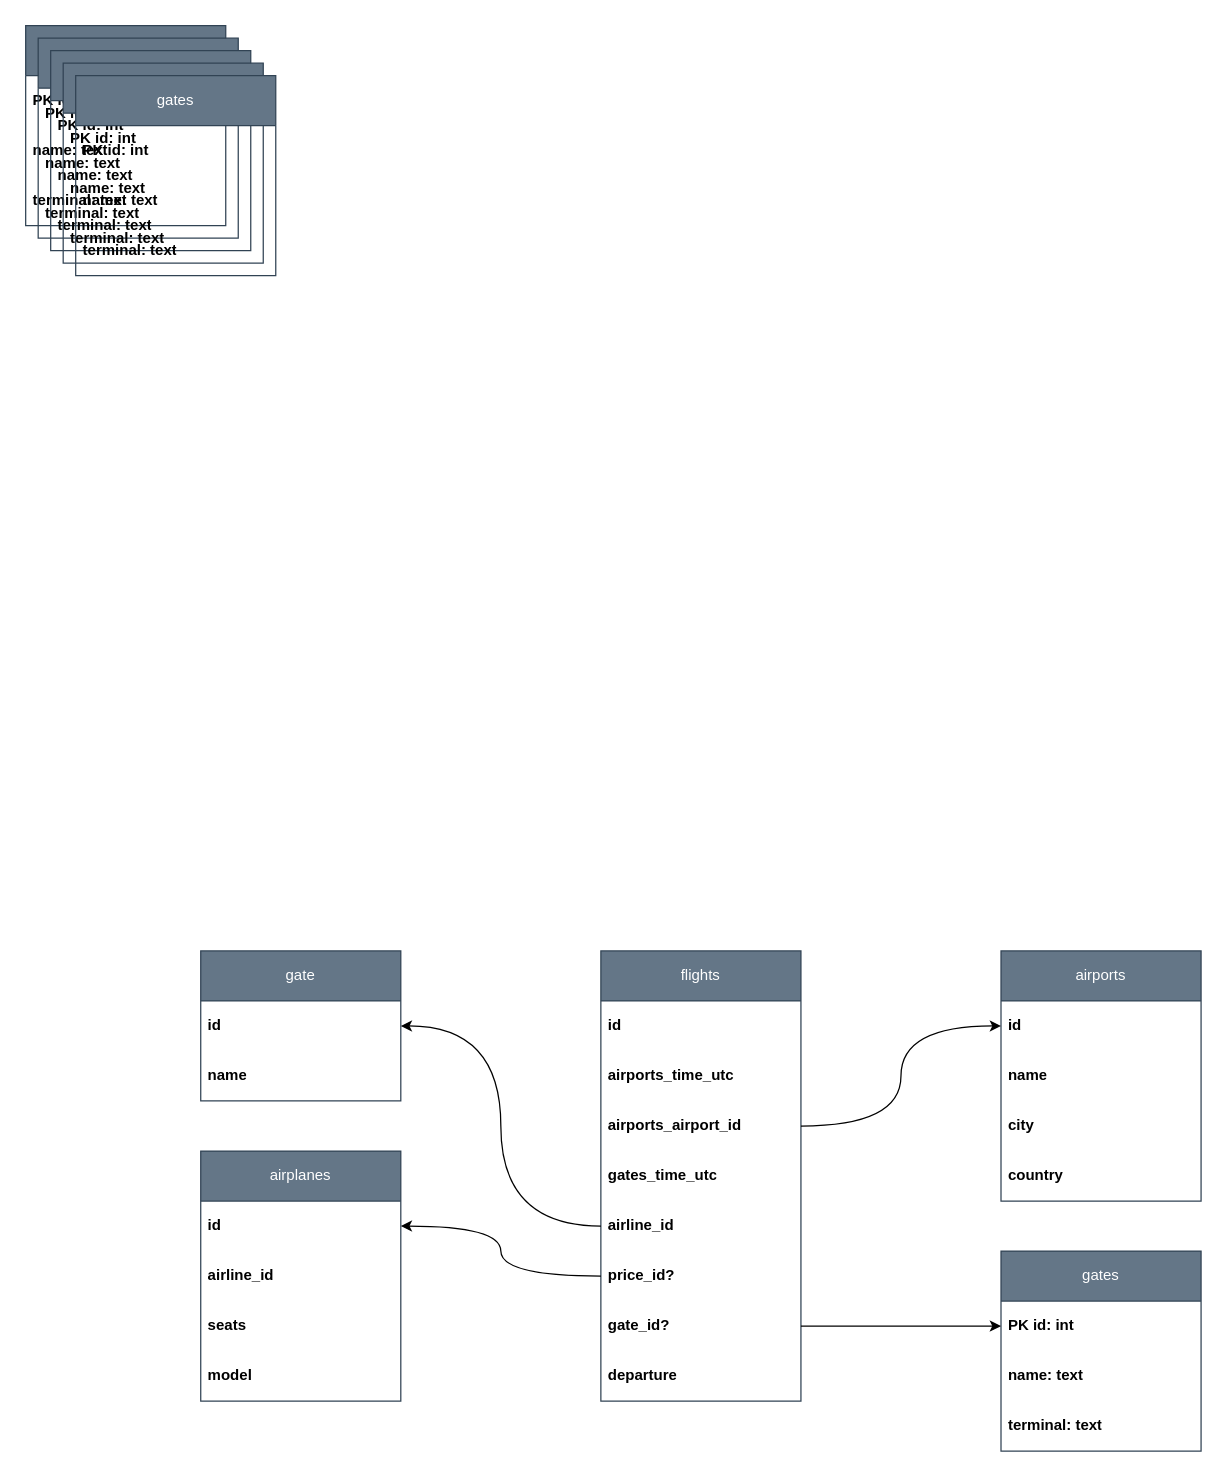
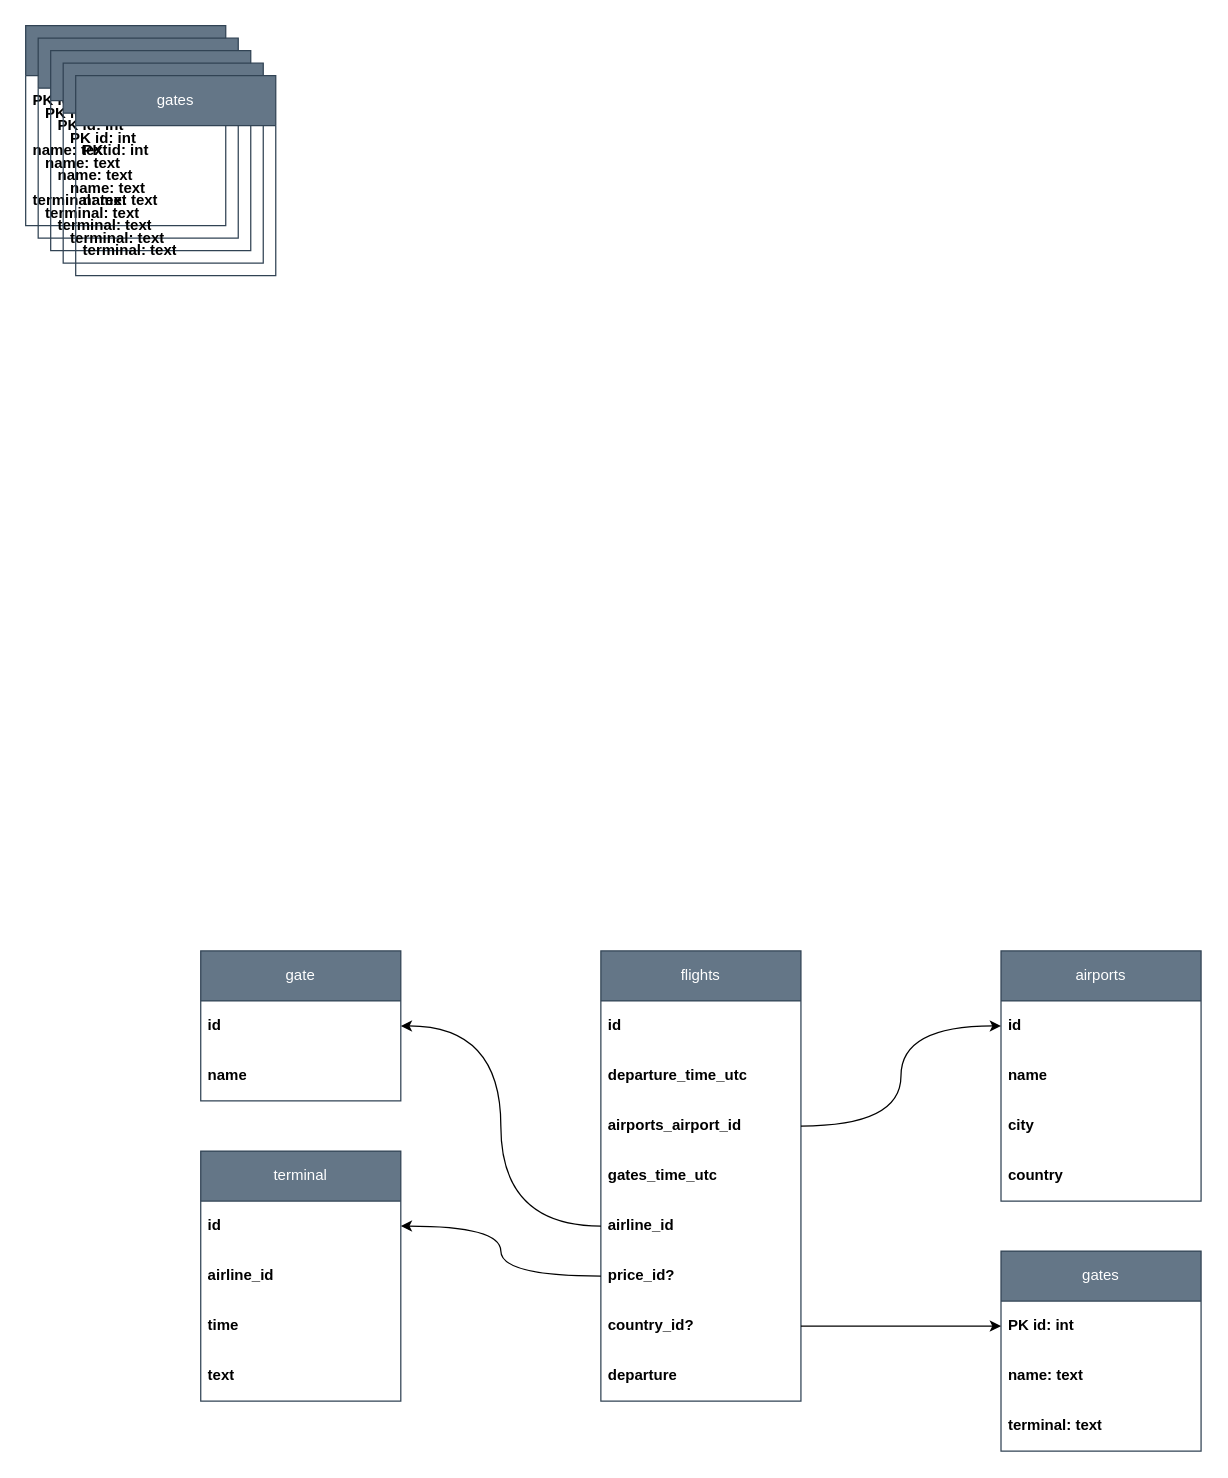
(676, 1076) -> (682, 1076)
(301, 1176) -> (301, 1176)
(229, 1326) -> (223, 1326)
(640, 1326) -> (652, 1326)
(227, 1376) -> (225, 1376)
